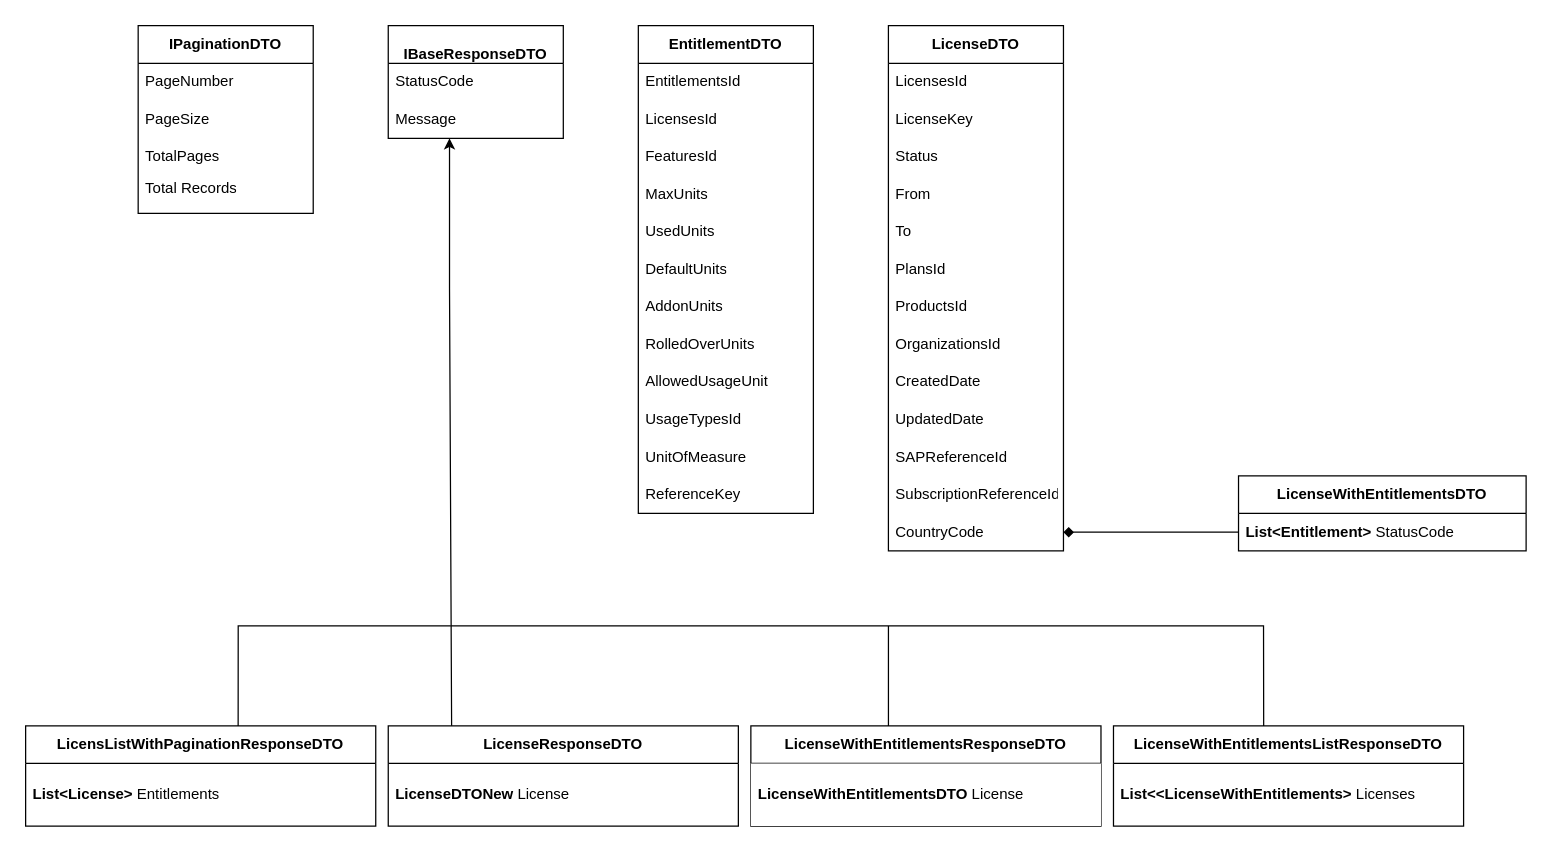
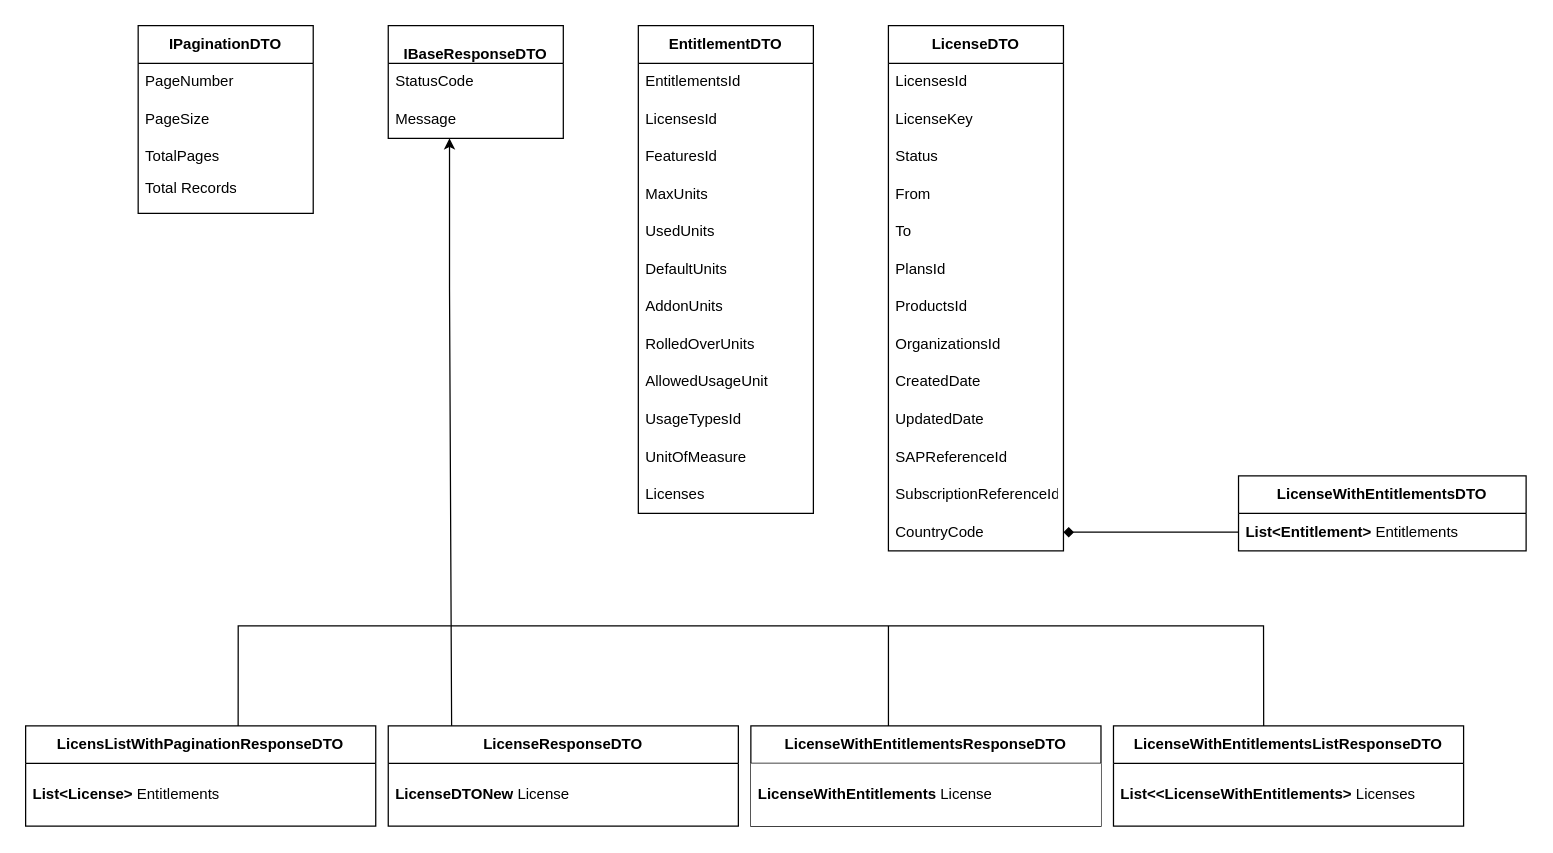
(696, 494) -> (677, 494)
(1357, 532) -> (1362, 532)
(891, 794) -> (879, 794)
